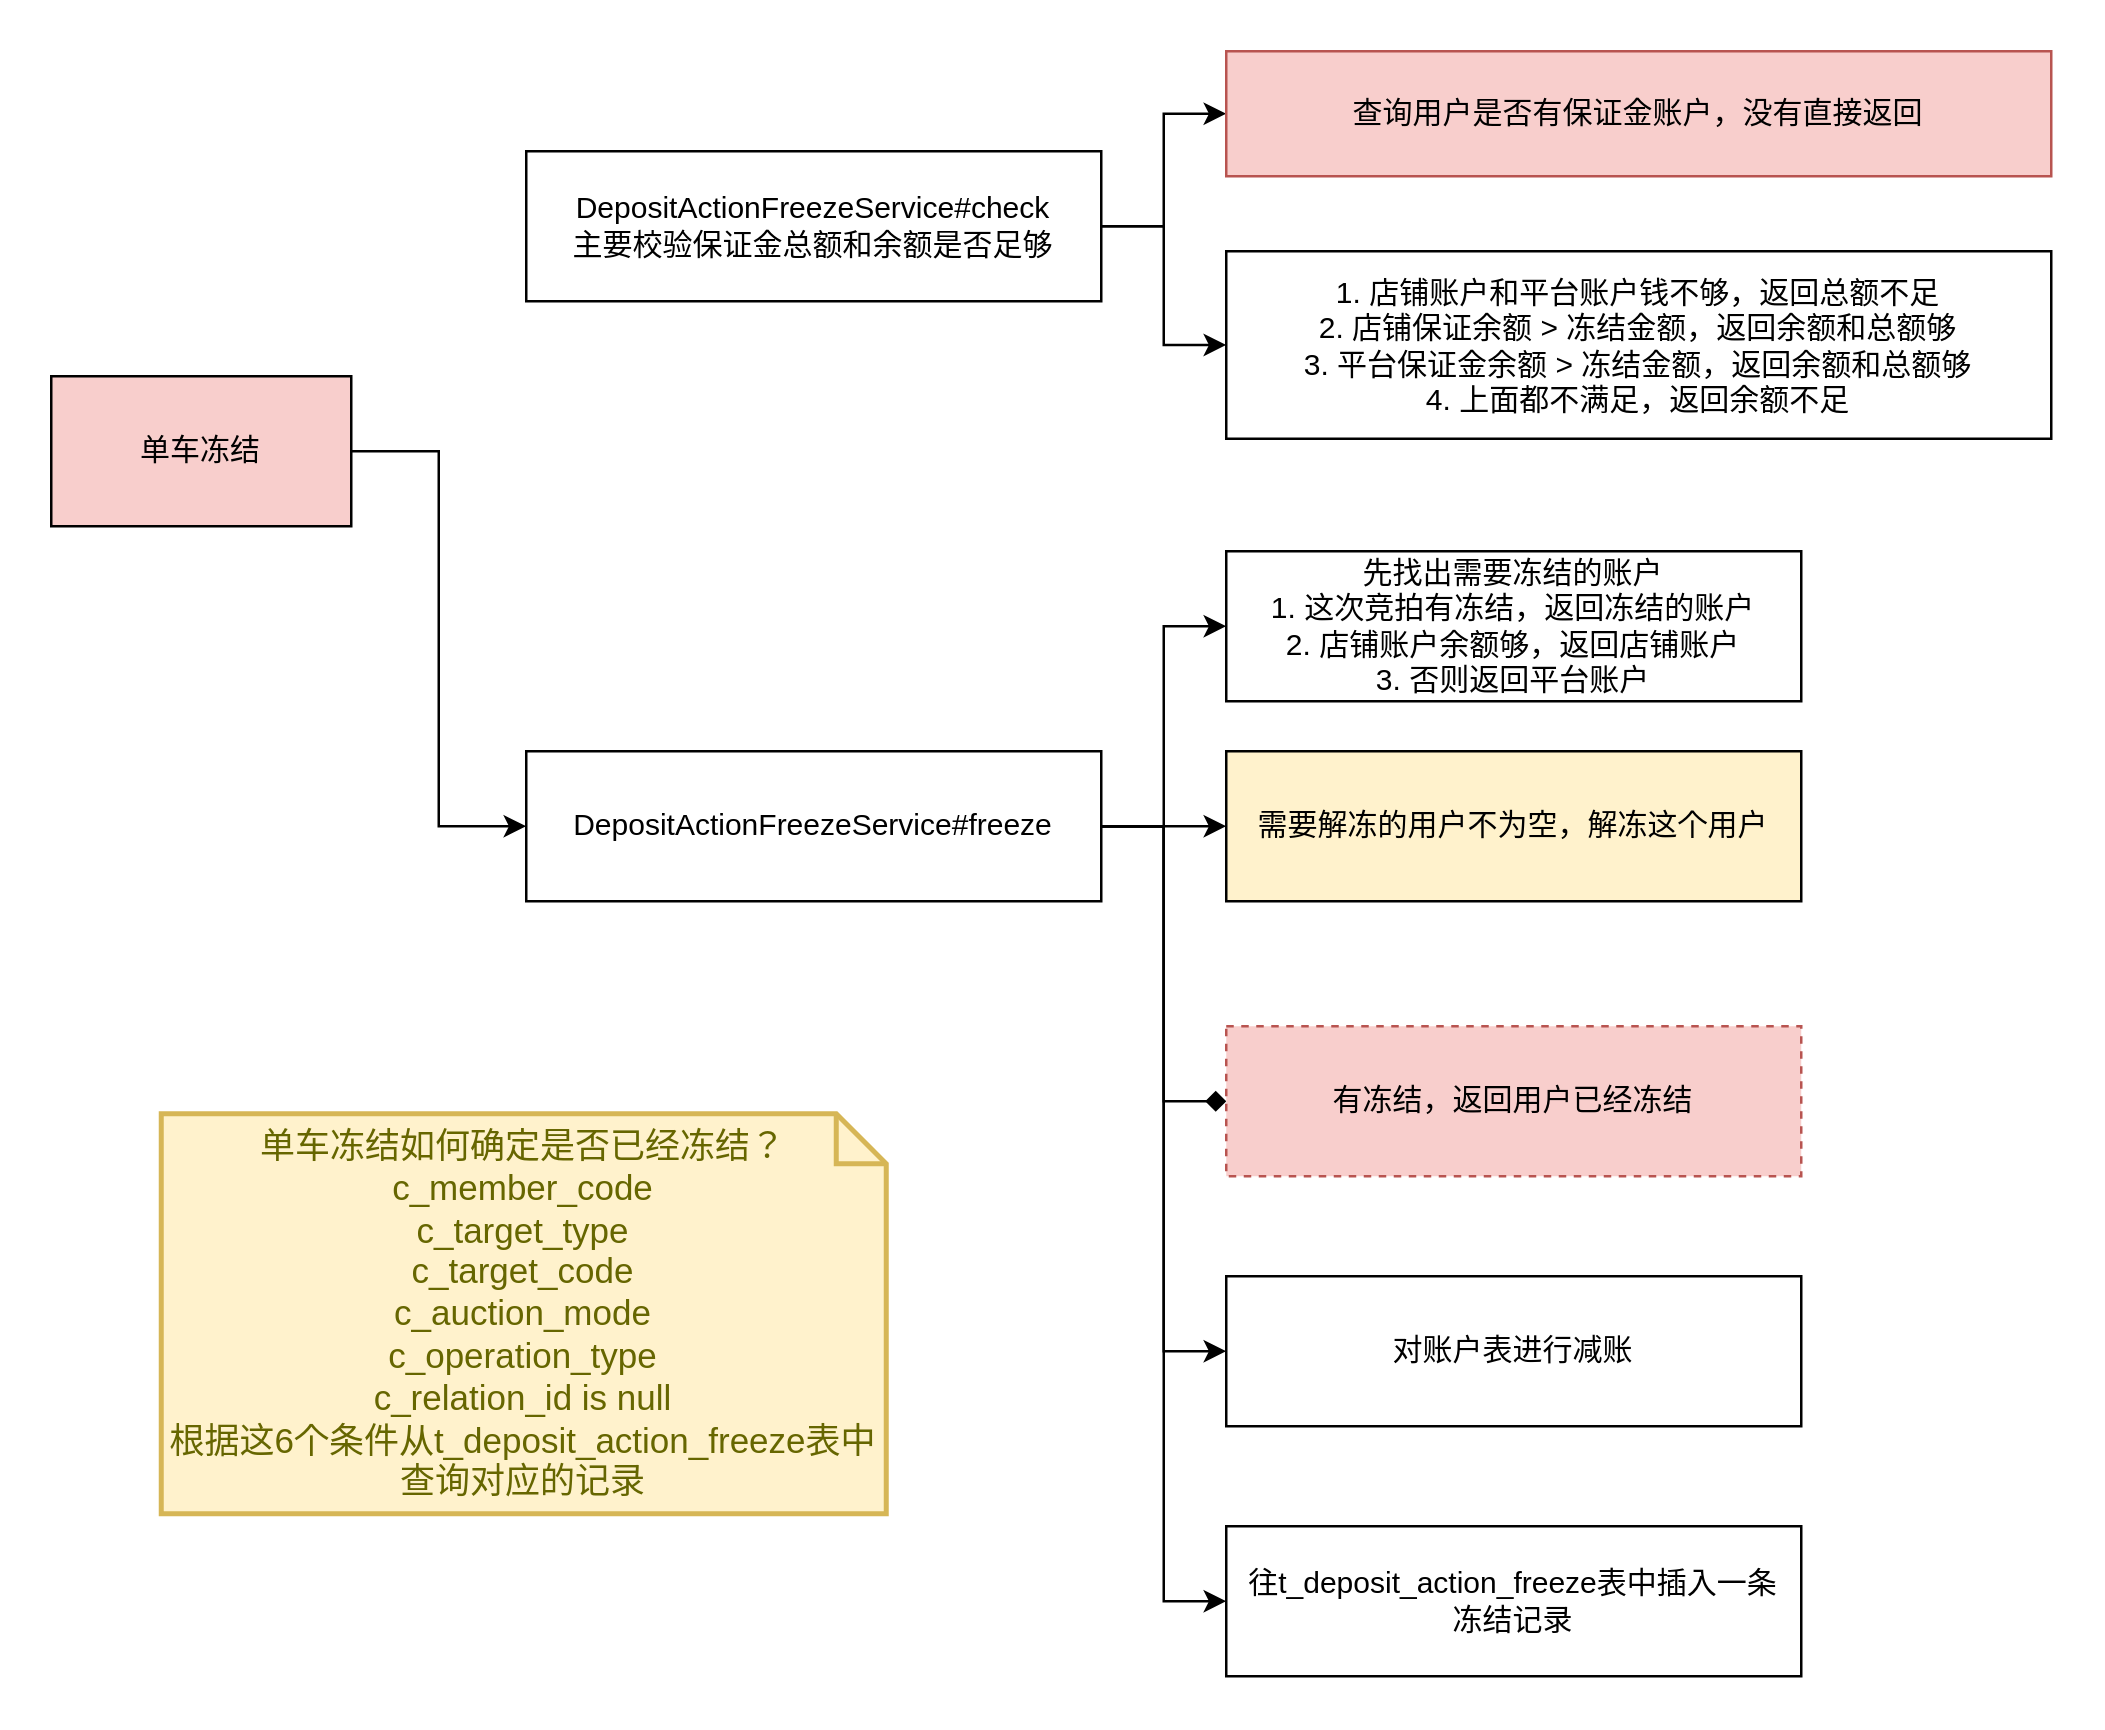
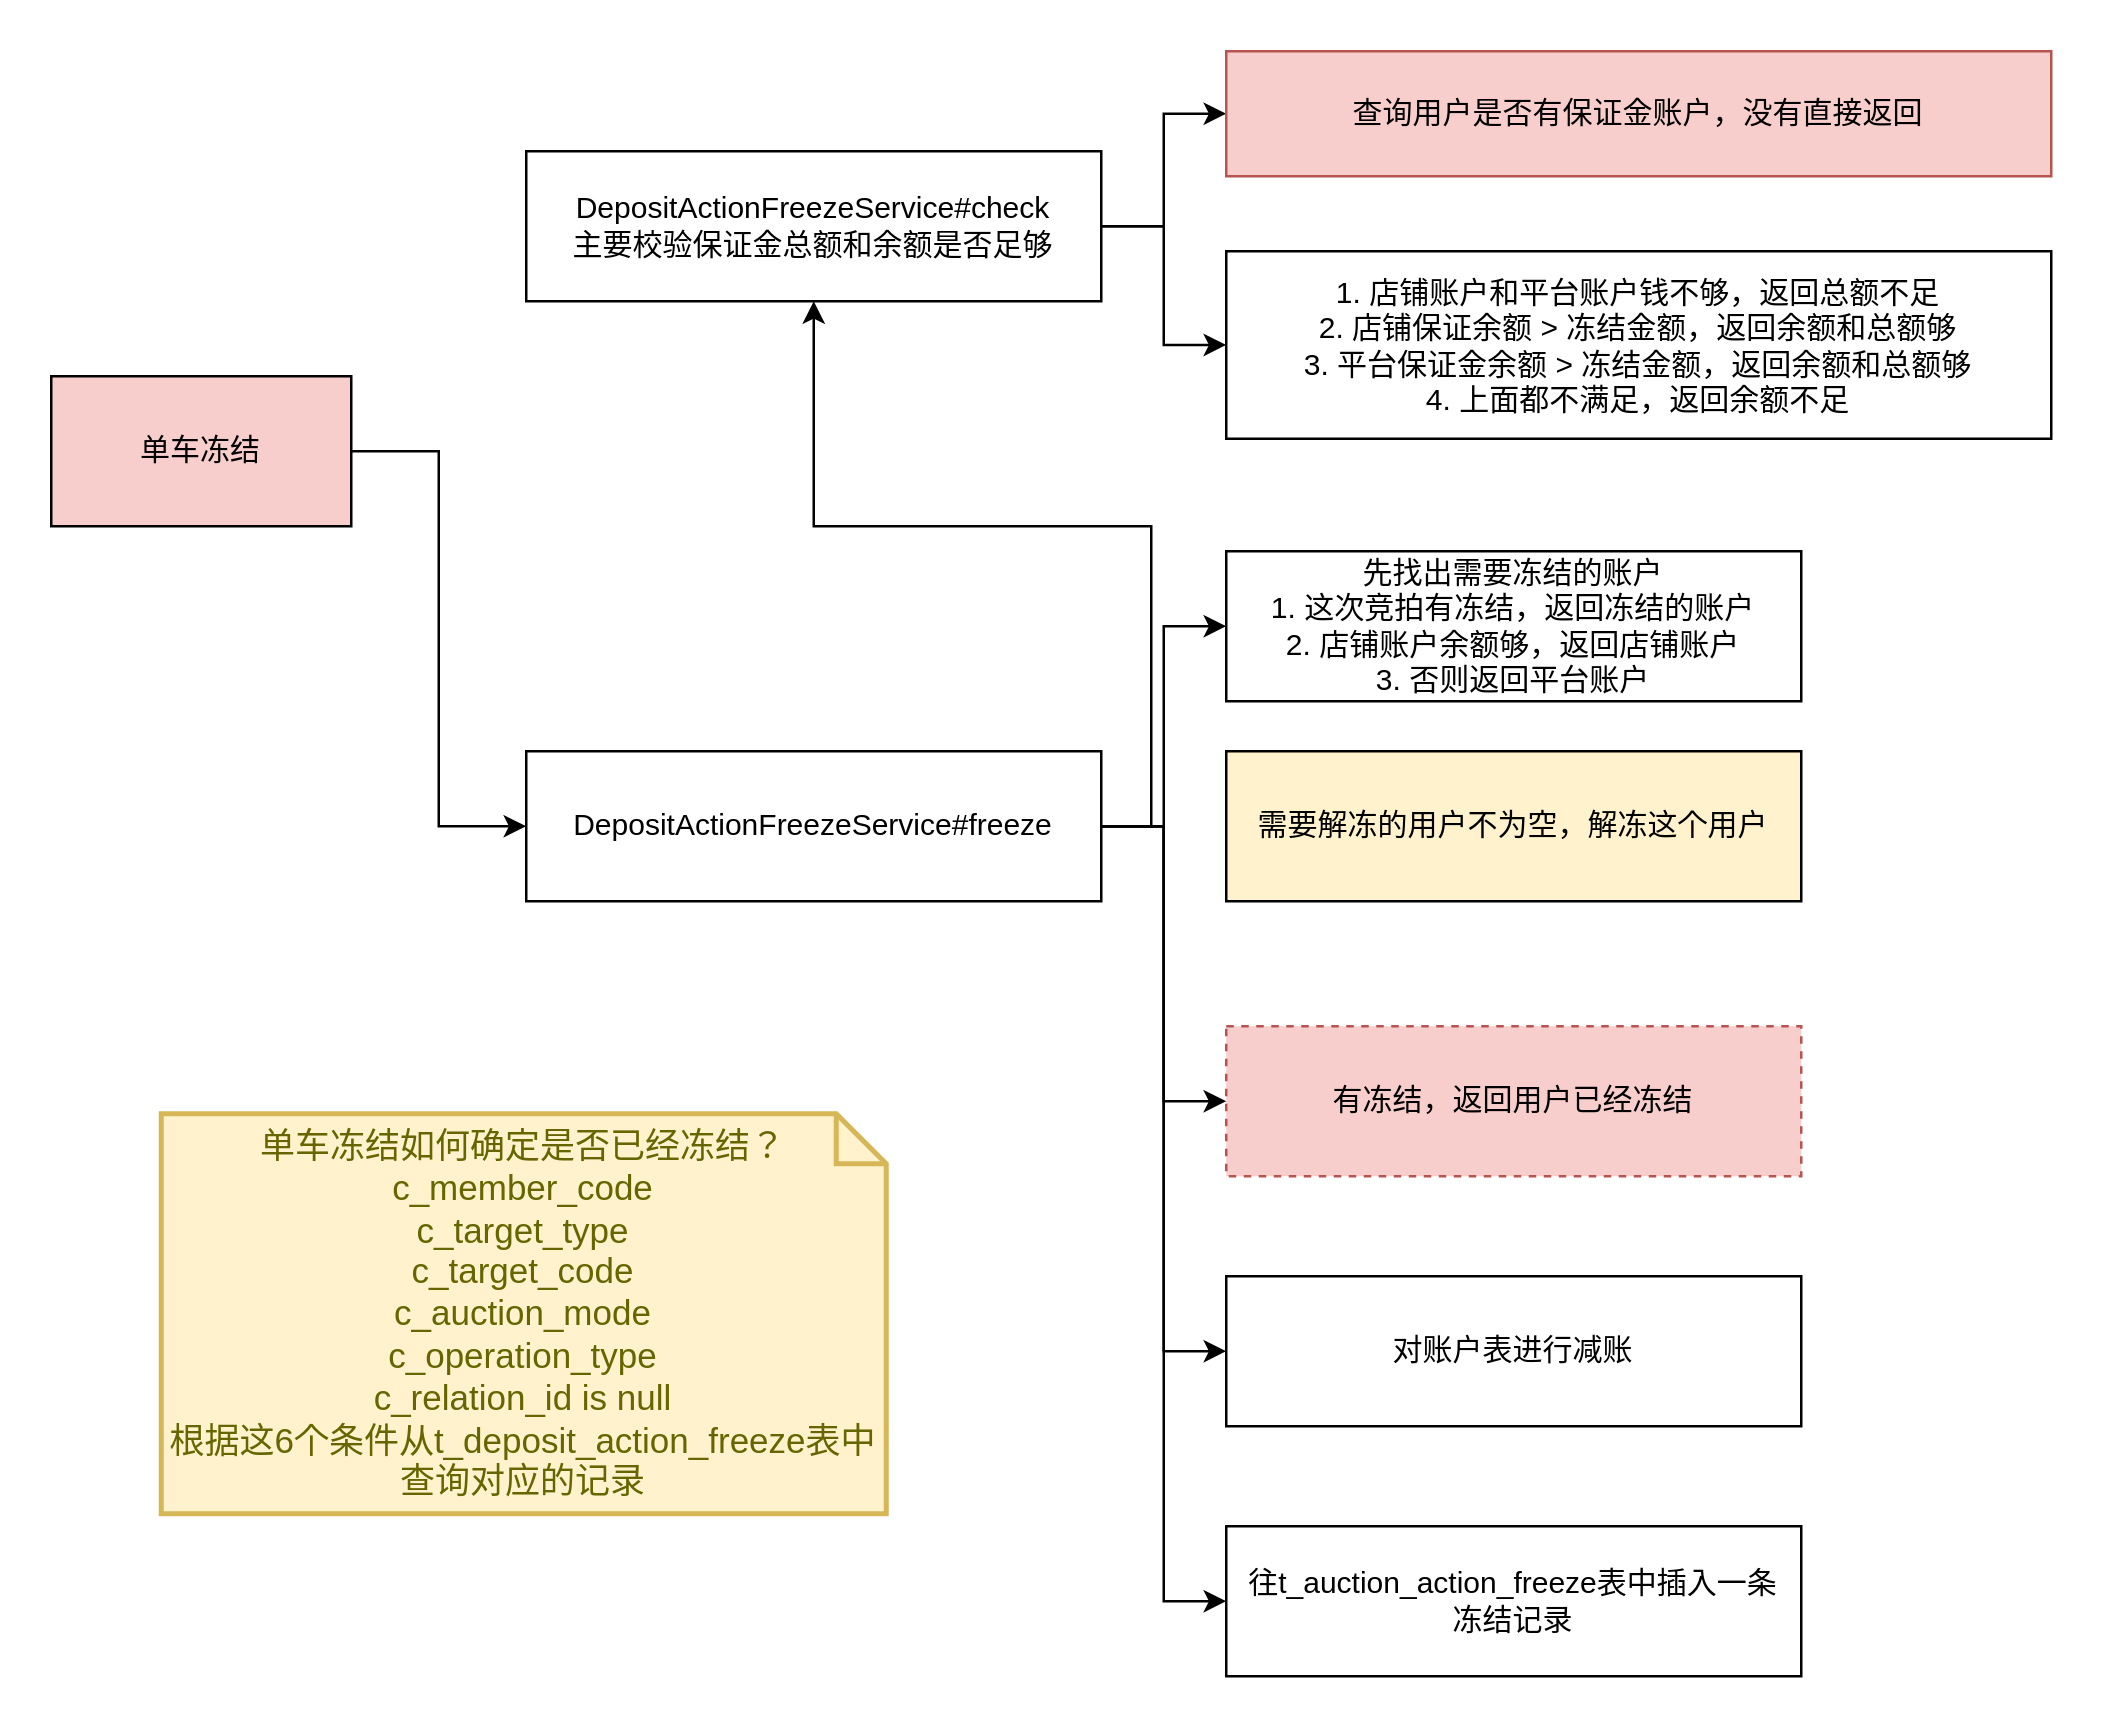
(1189, 826) -> (1026, 526)
(1206, 1101) -> (1207, 1101)
(1514, 1601) -> (1514, 1601)
